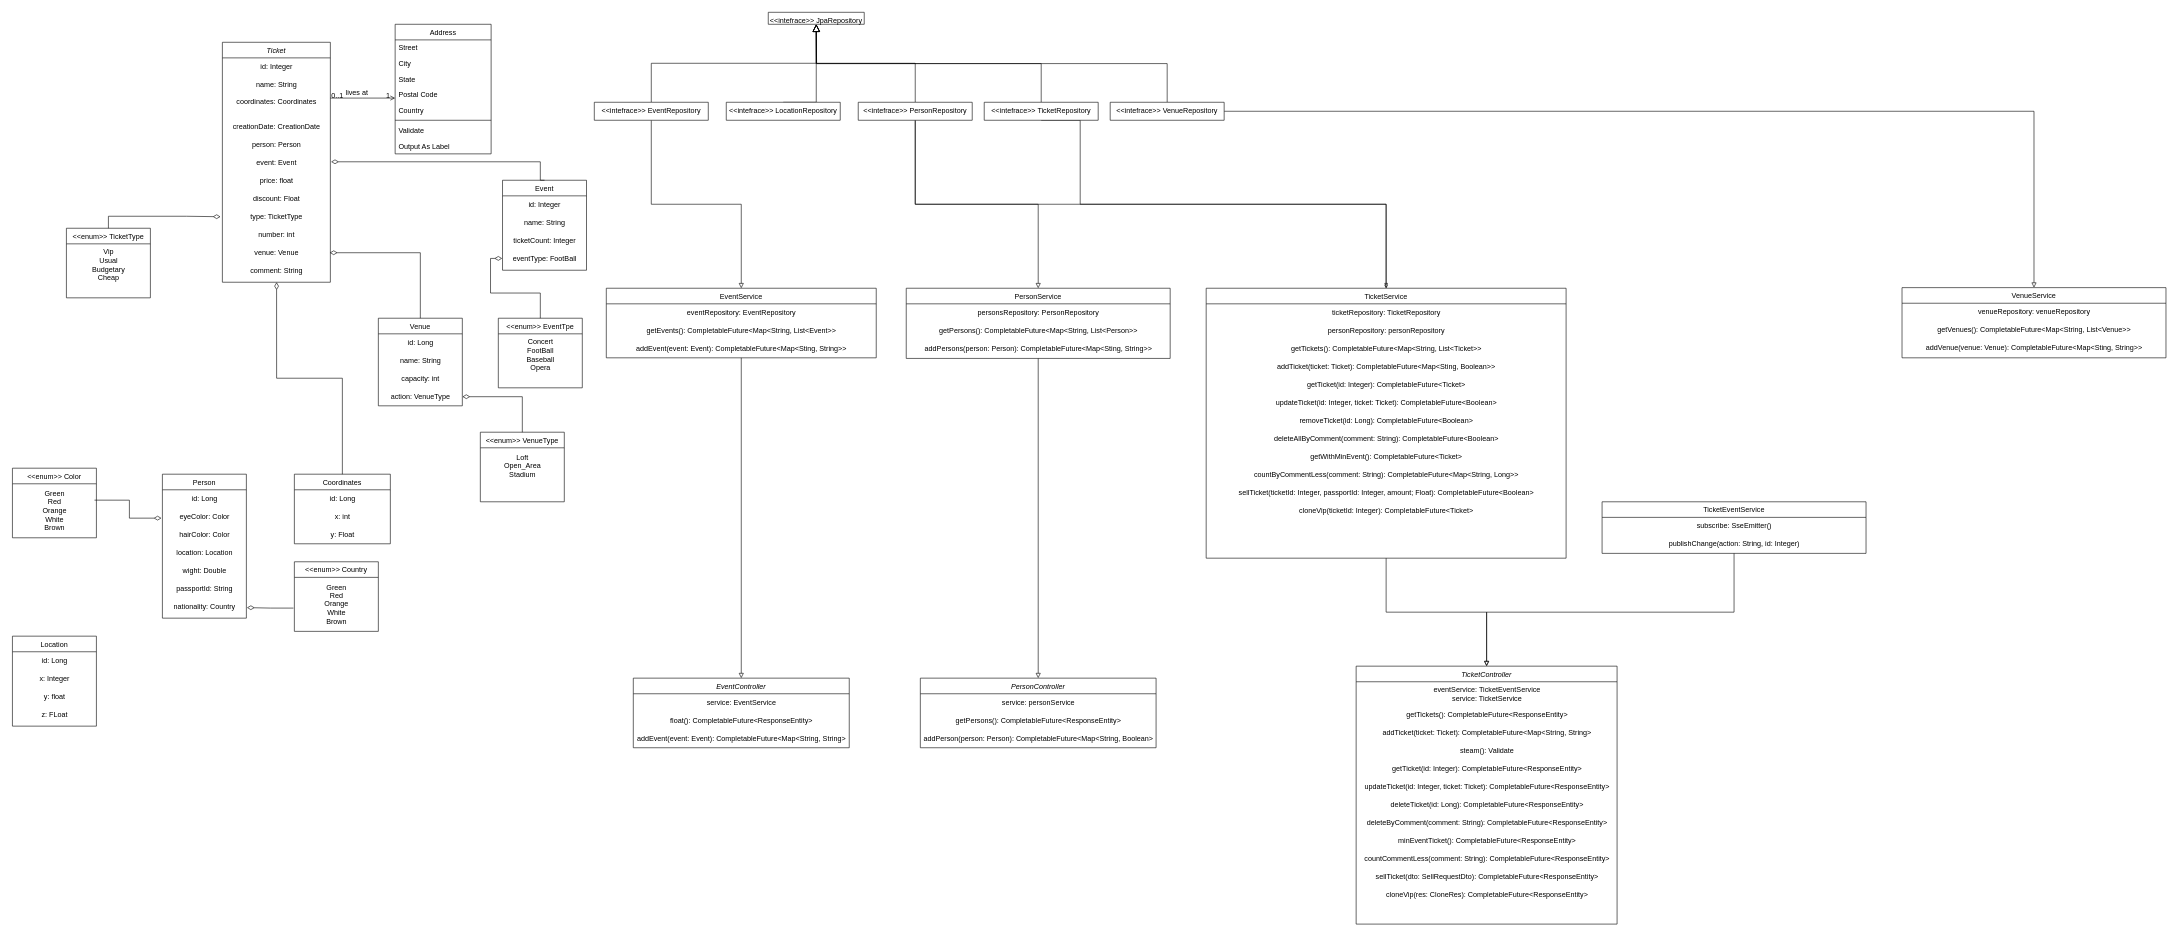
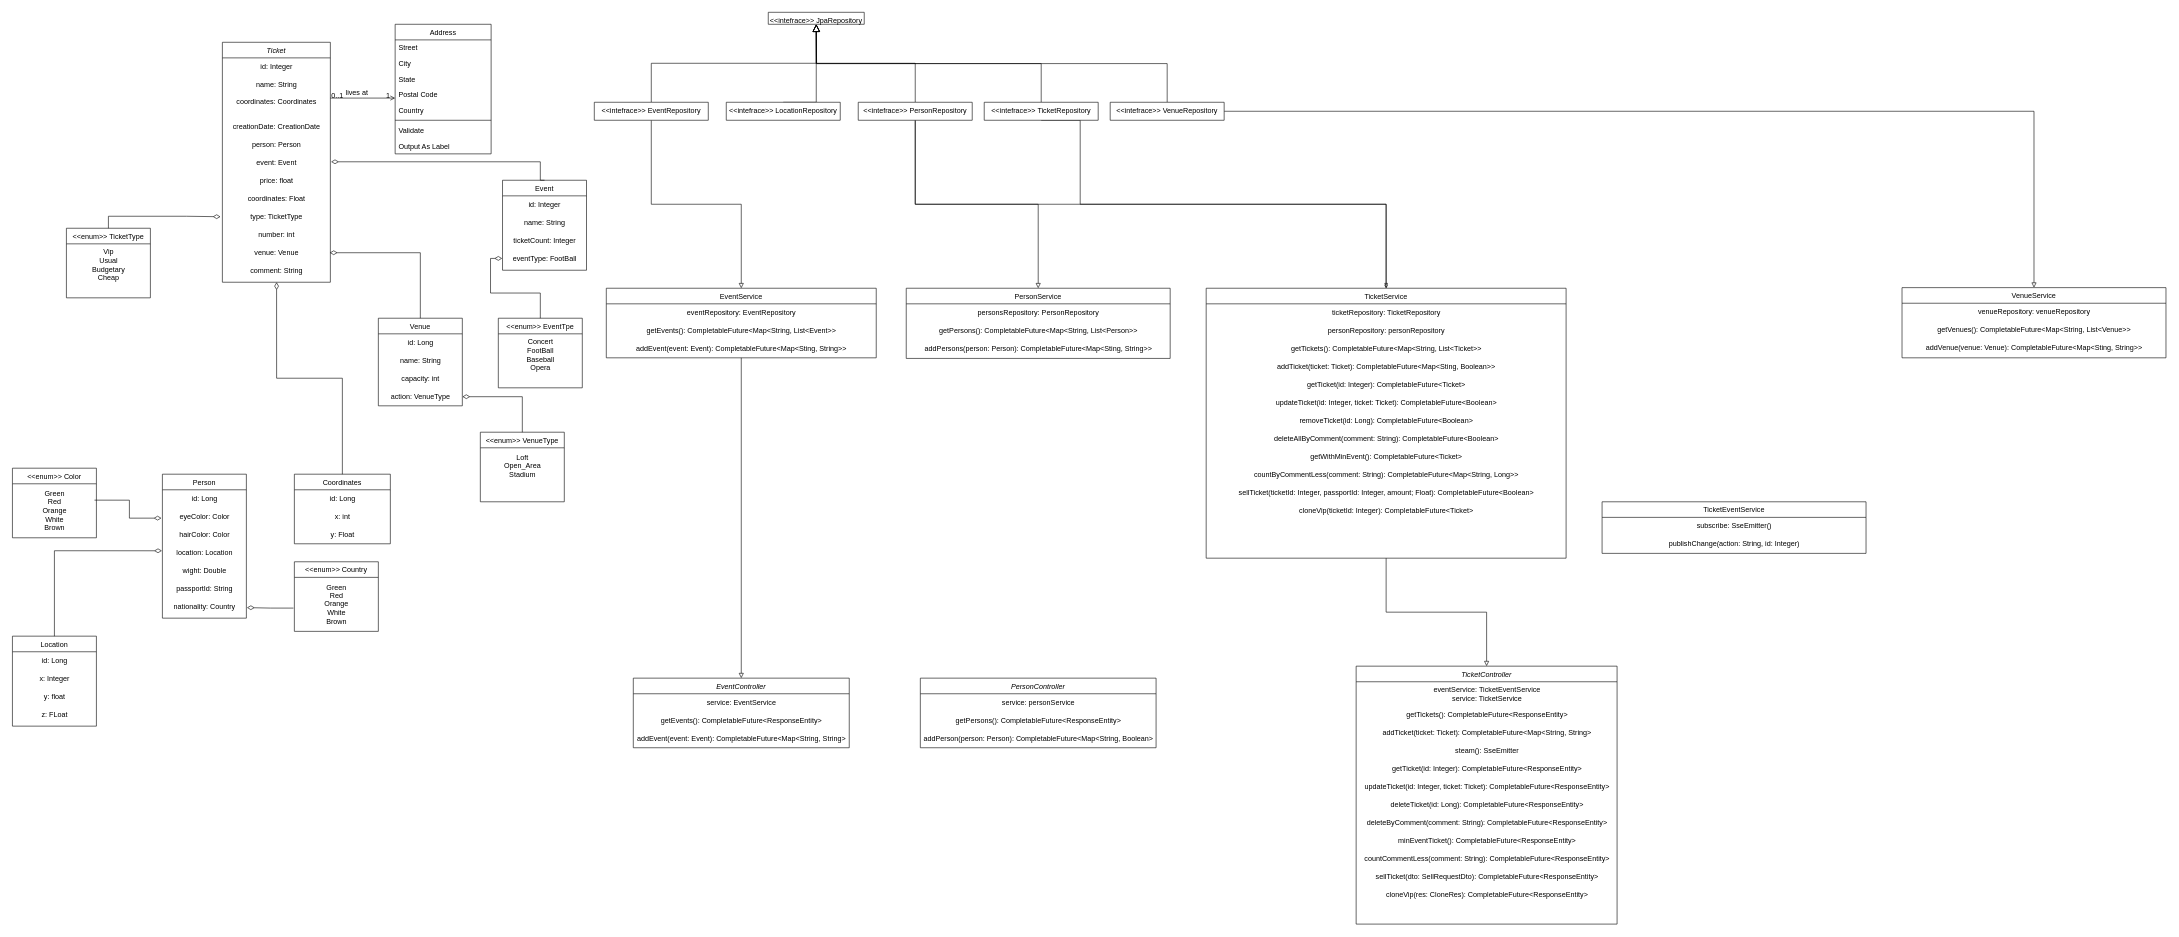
(277, 199) -> (277, 199)
(1038, 516) -> none
none -> (61, 551)
(1640, 612) -> none
(742, 721) -> (742, 721)
(1487, 751) -> (1487, 751)
